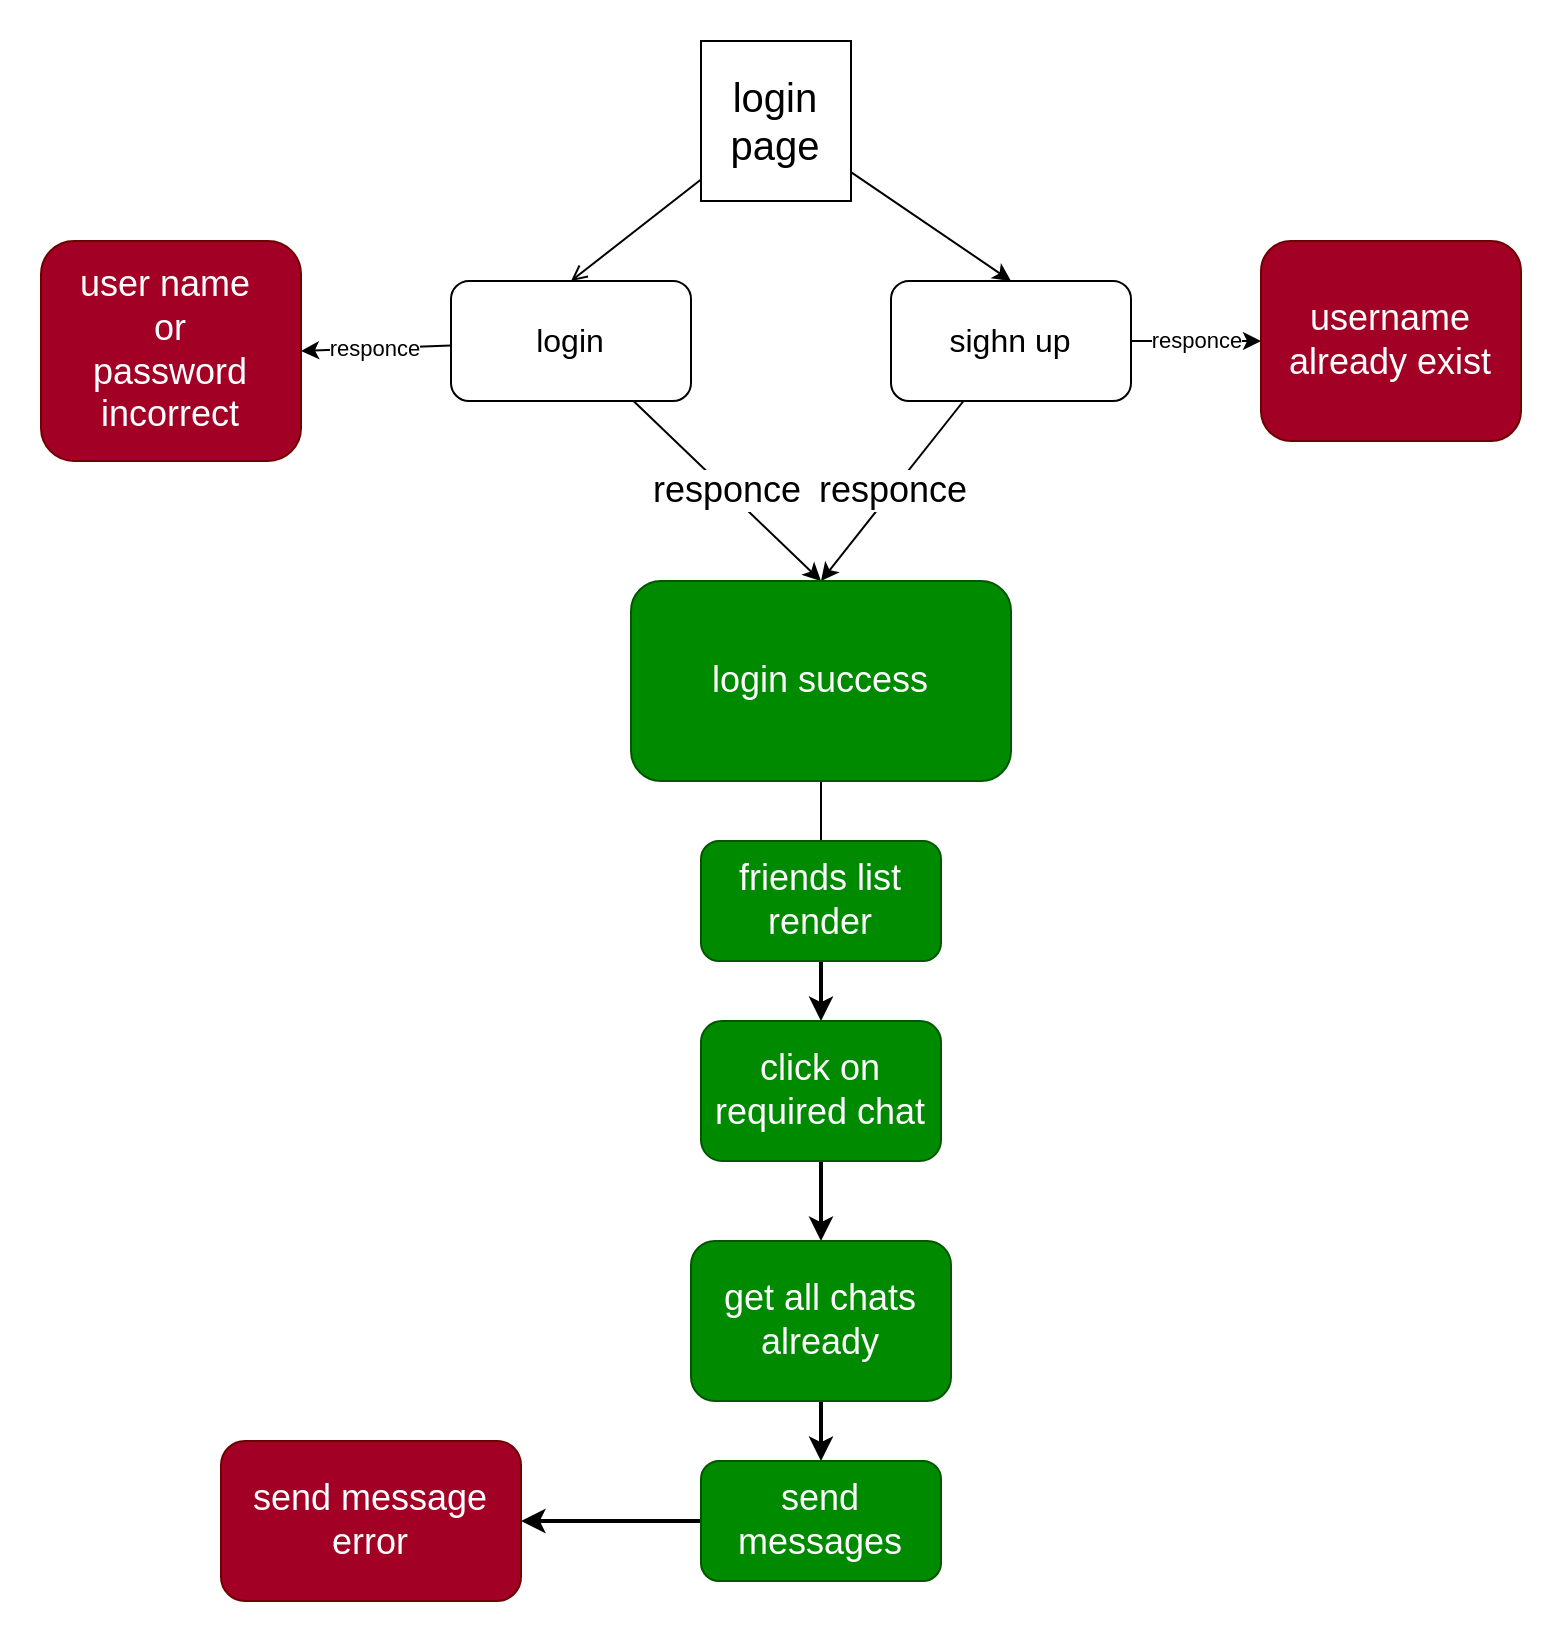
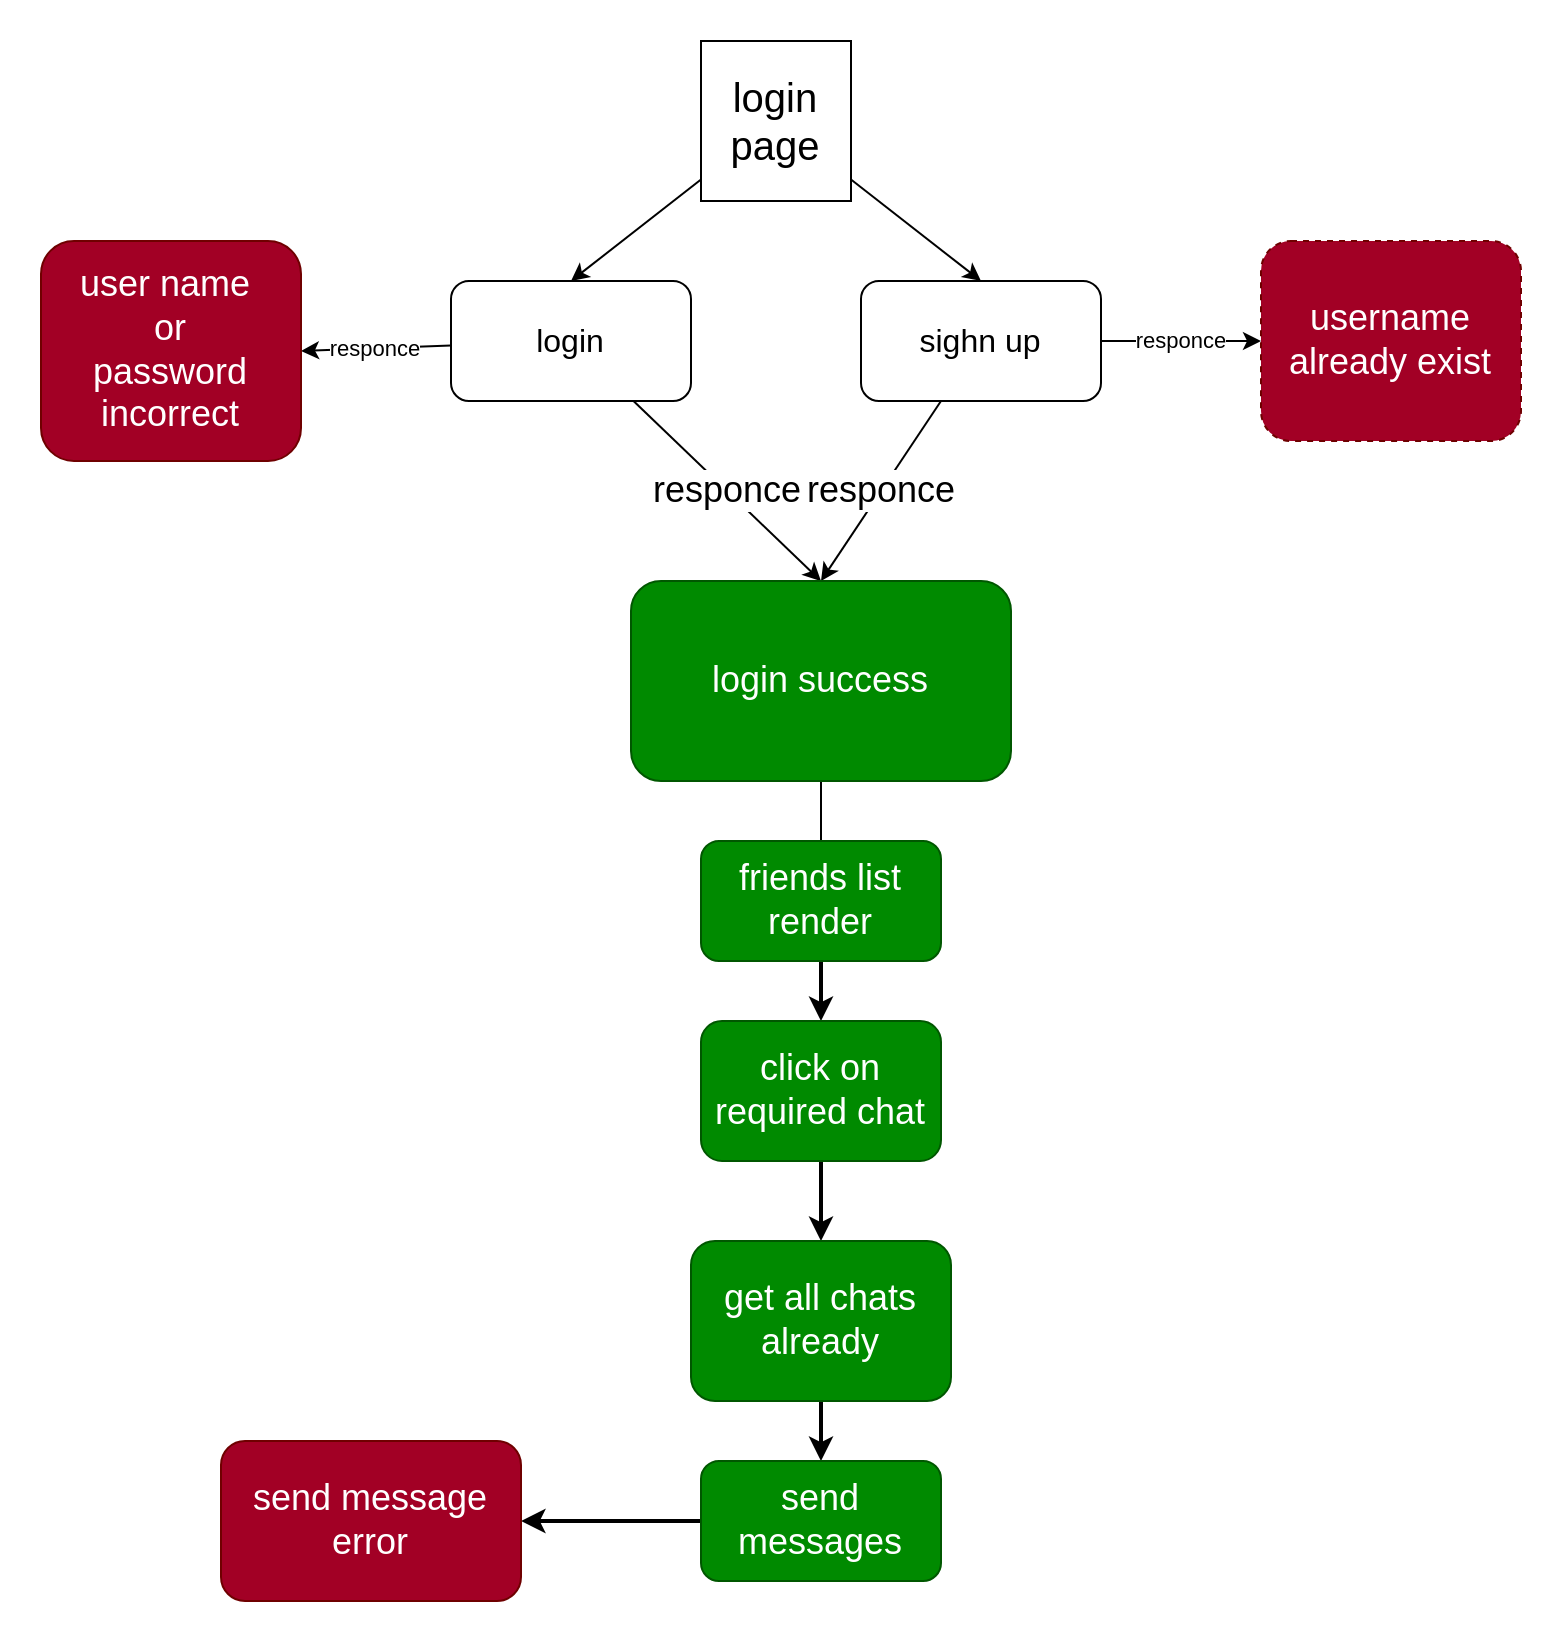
(579, 275) -> (583, 272)
(1011, 341) -> (981, 341)
(1391, 341) -> (1391, 341)
